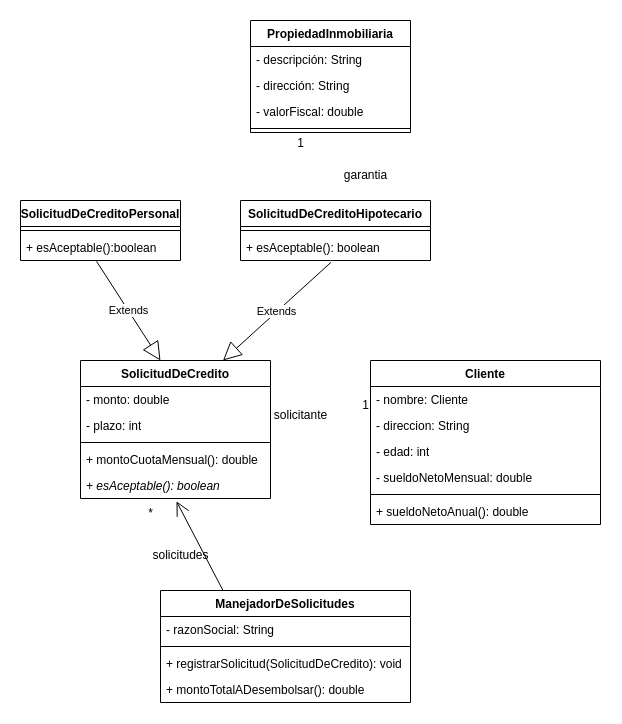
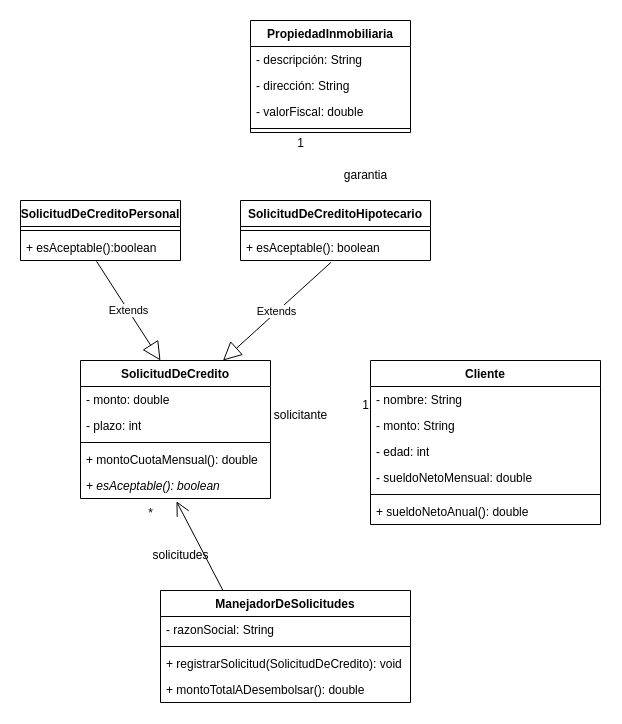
(426, 401) -> (424, 401)
(431, 427) -> (421, 427)
